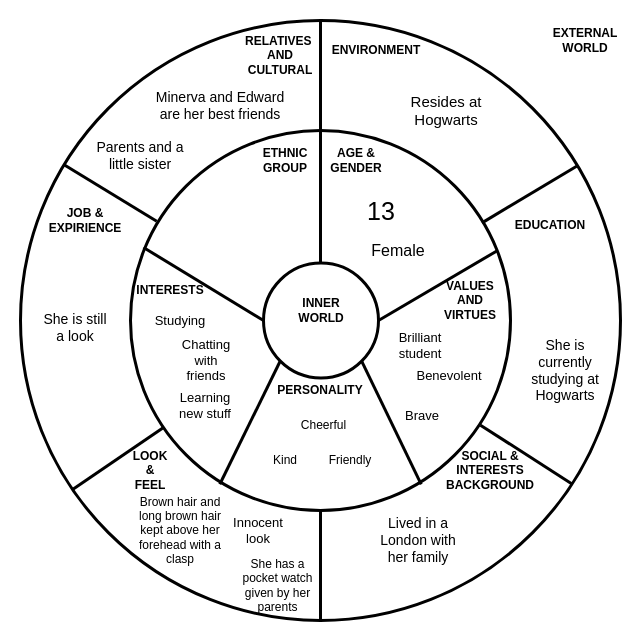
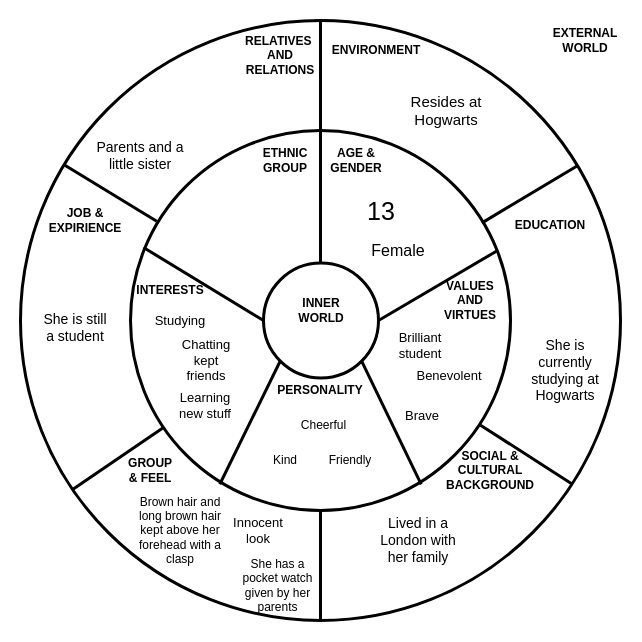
(281, 56) -> (281, 56)
(221, 106) -> none
(76, 328) -> (76, 328)
(207, 361) -> (207, 361)
(151, 471) -> (151, 471)
(491, 471) -> (491, 471)
